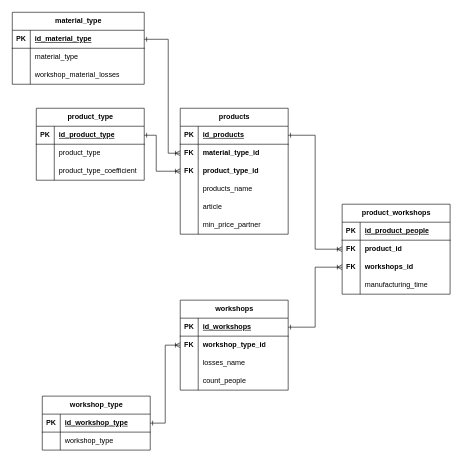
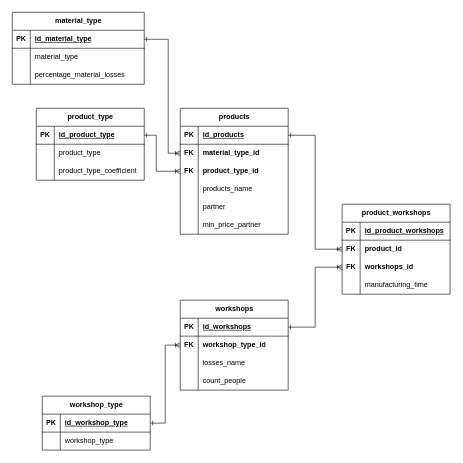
(81, 75) -> (85, 75)
(215, 207) -> (217, 207)
(398, 231) -> (404, 231)
